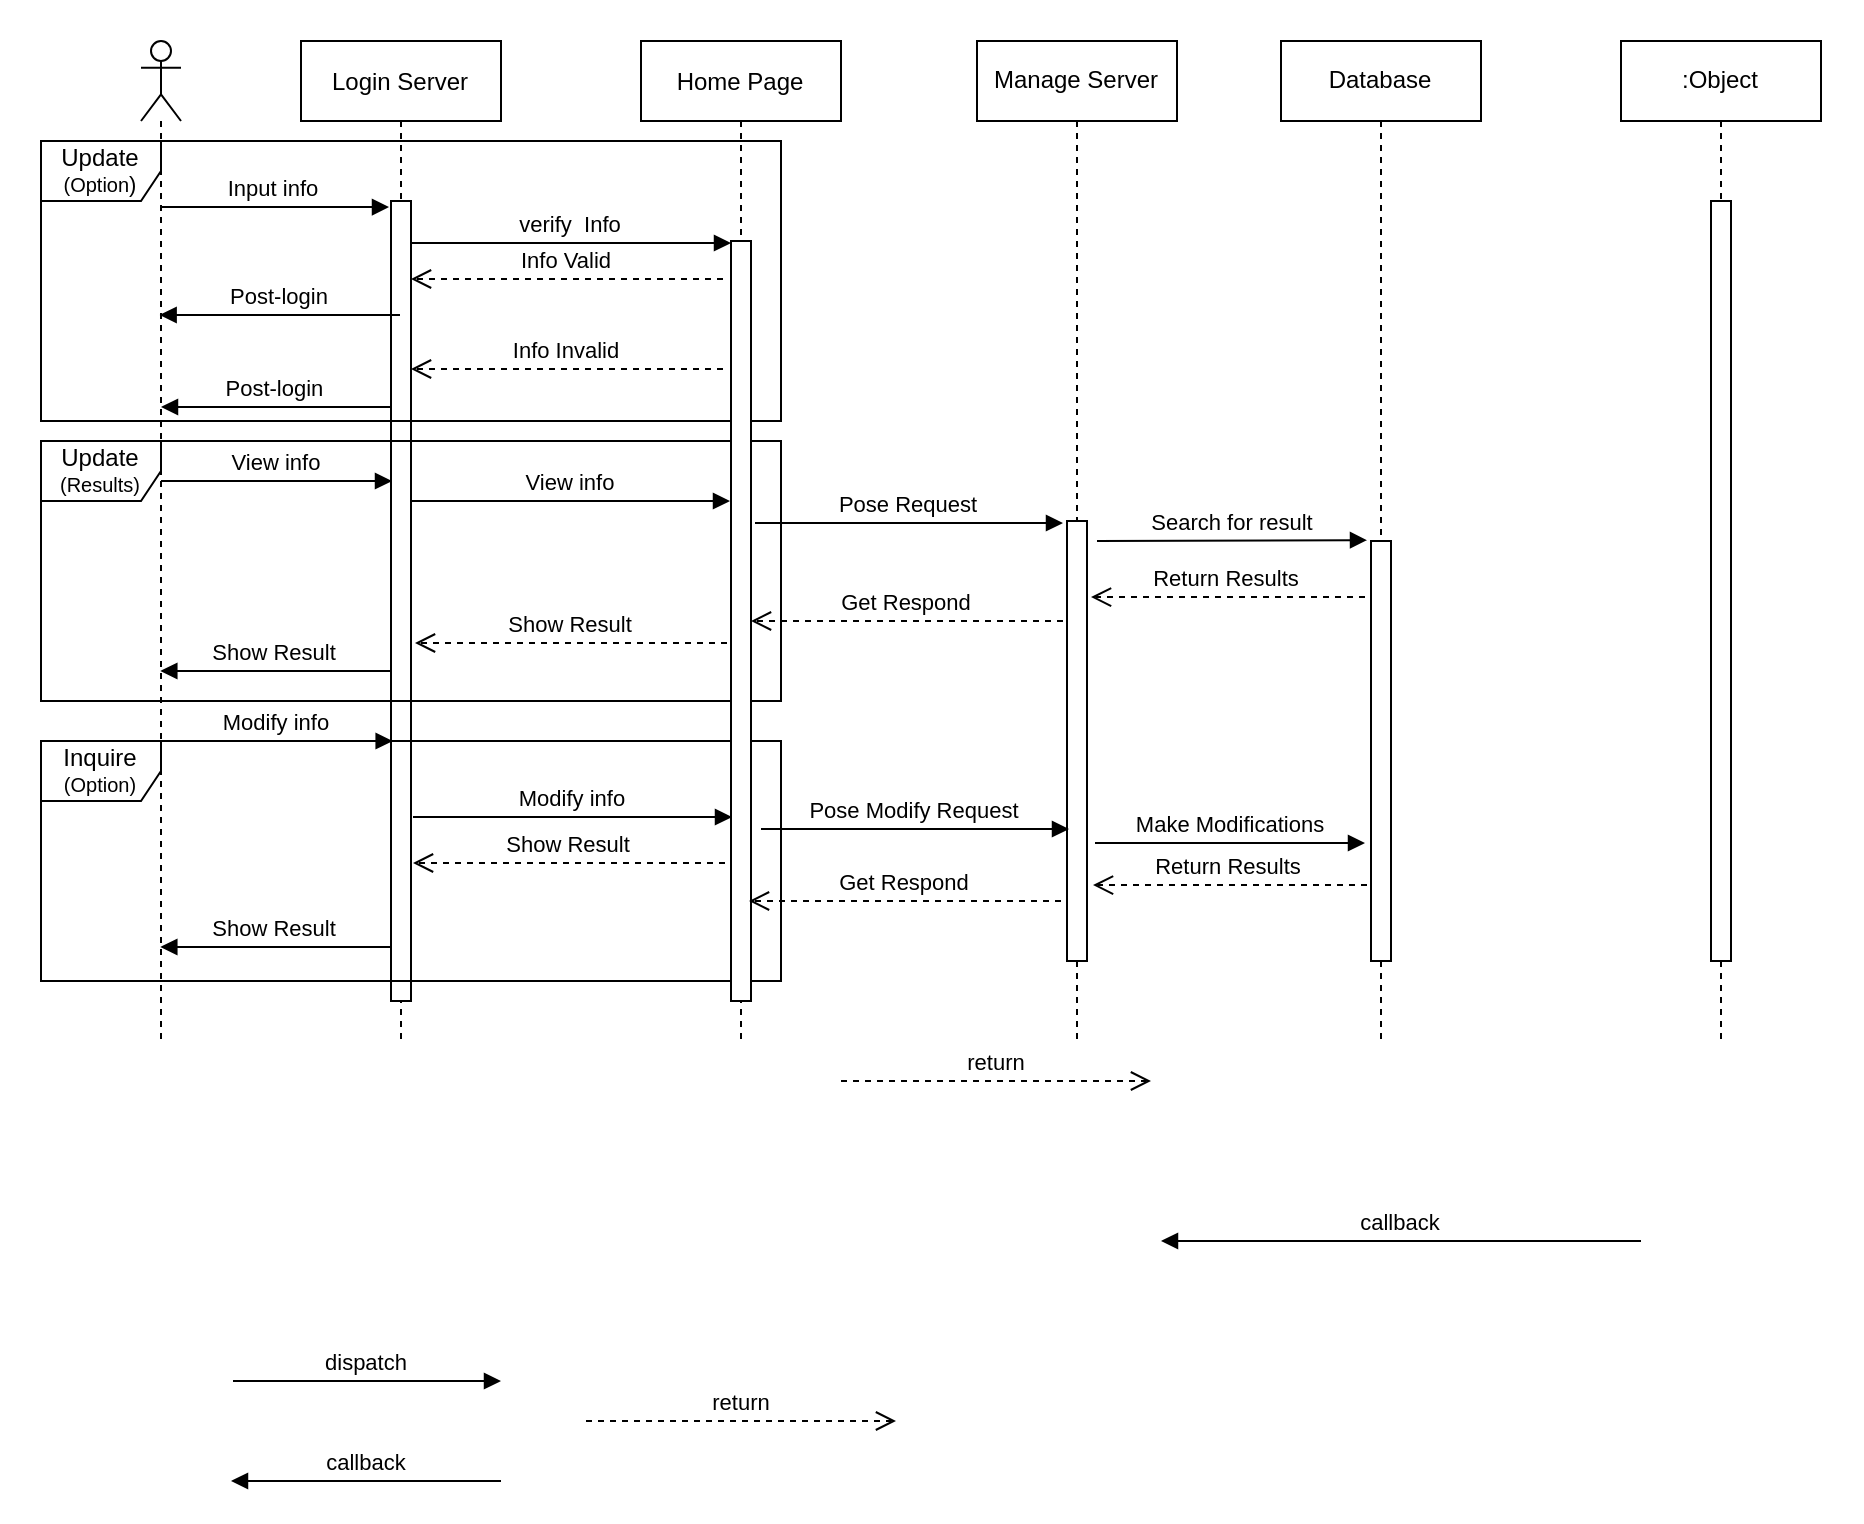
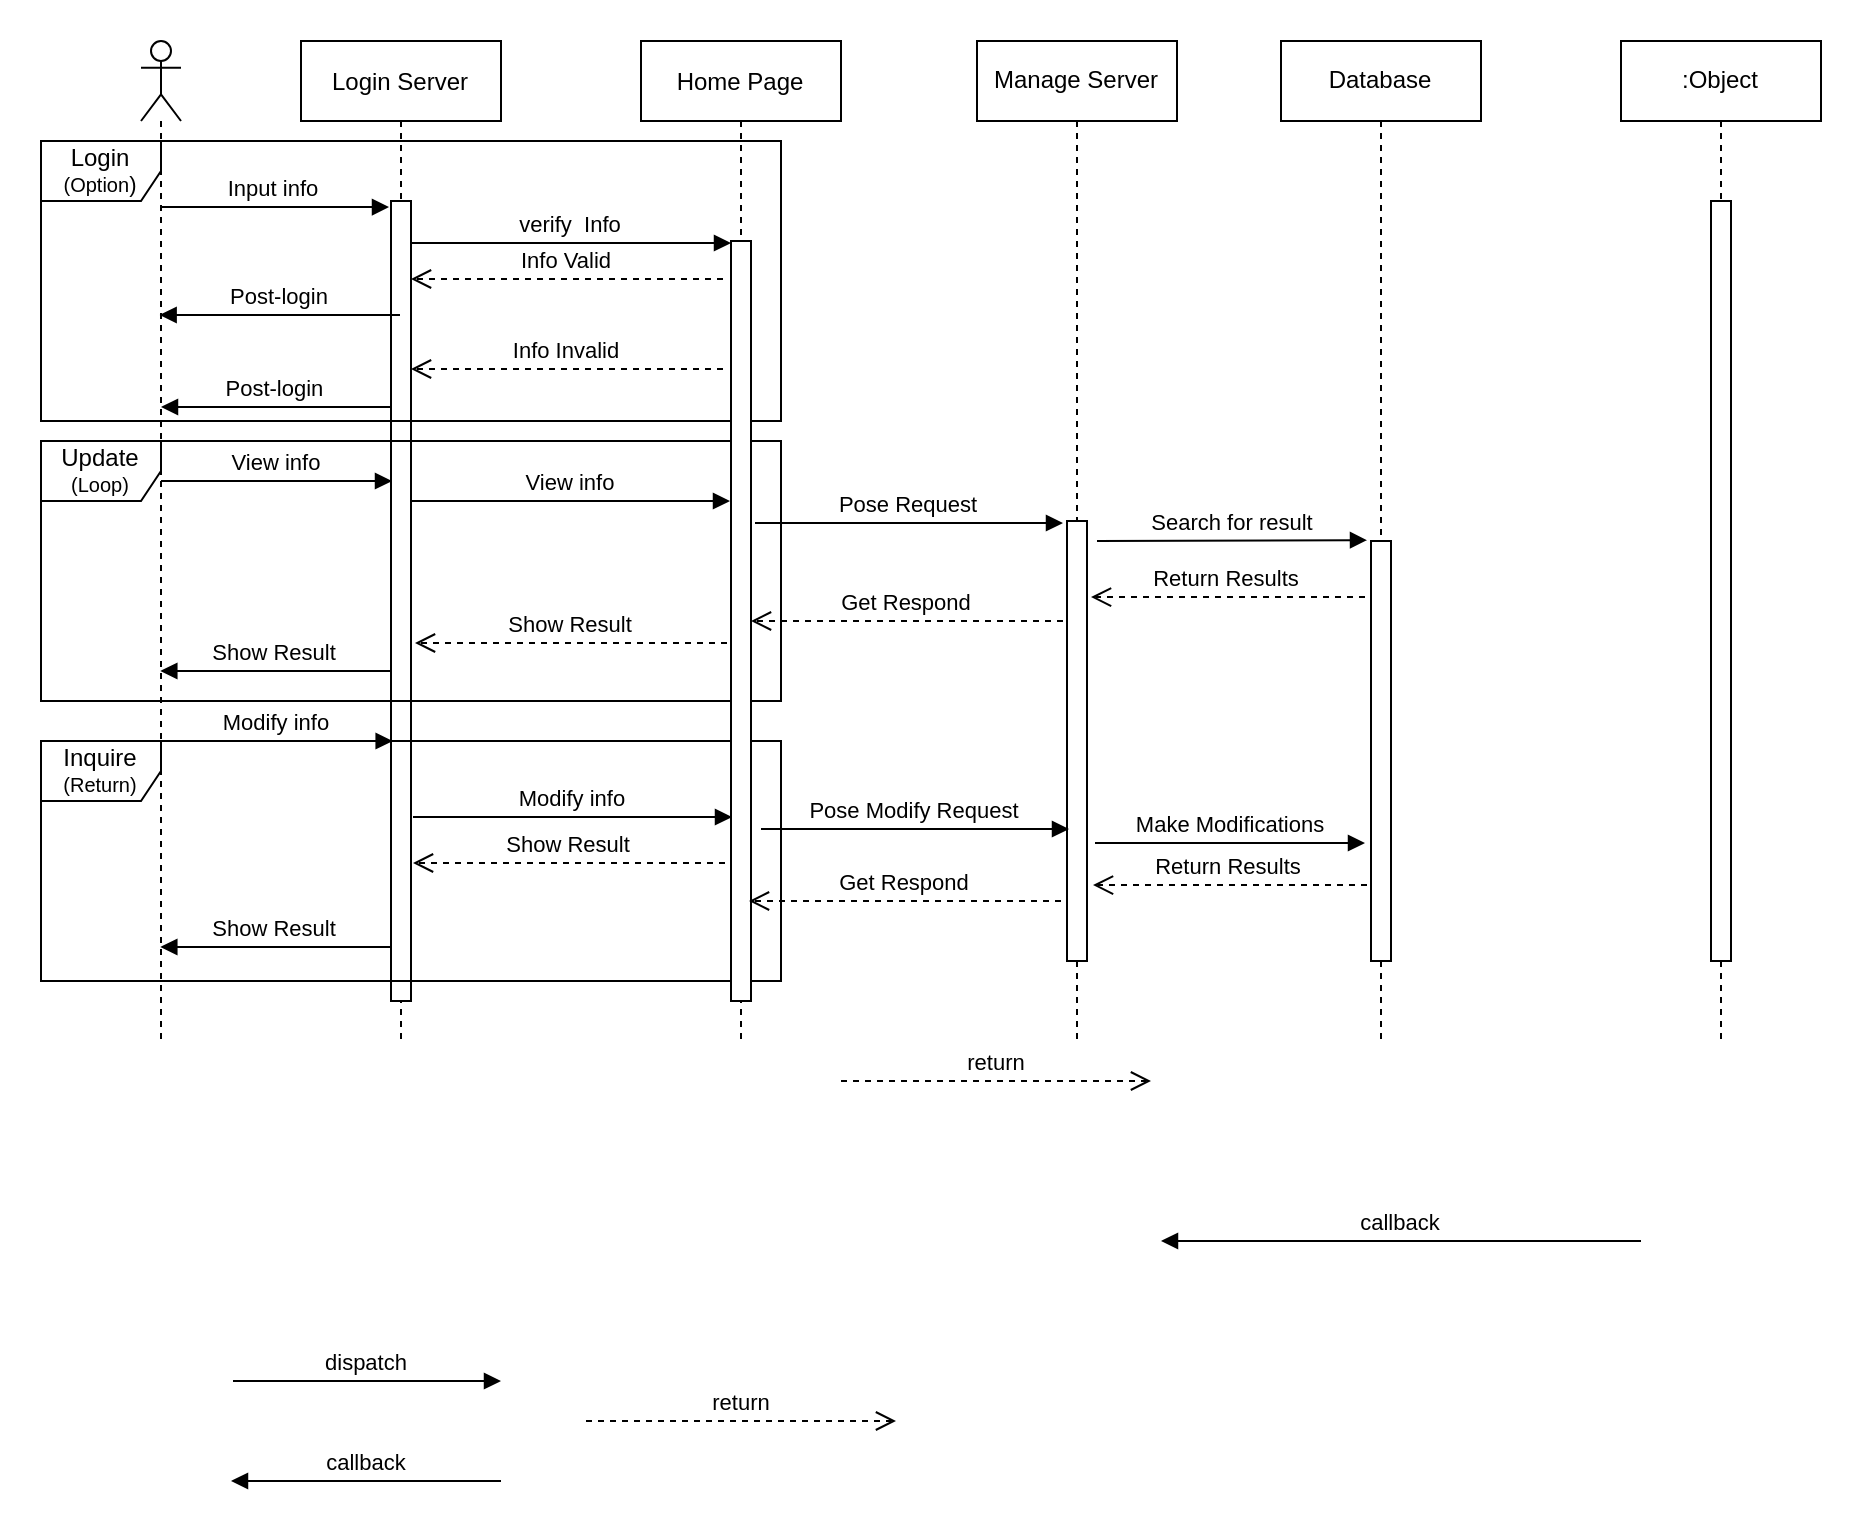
(101, 171) -> (101, 171)
(101, 471) -> (101, 471)
(101, 771) -> (101, 771)
